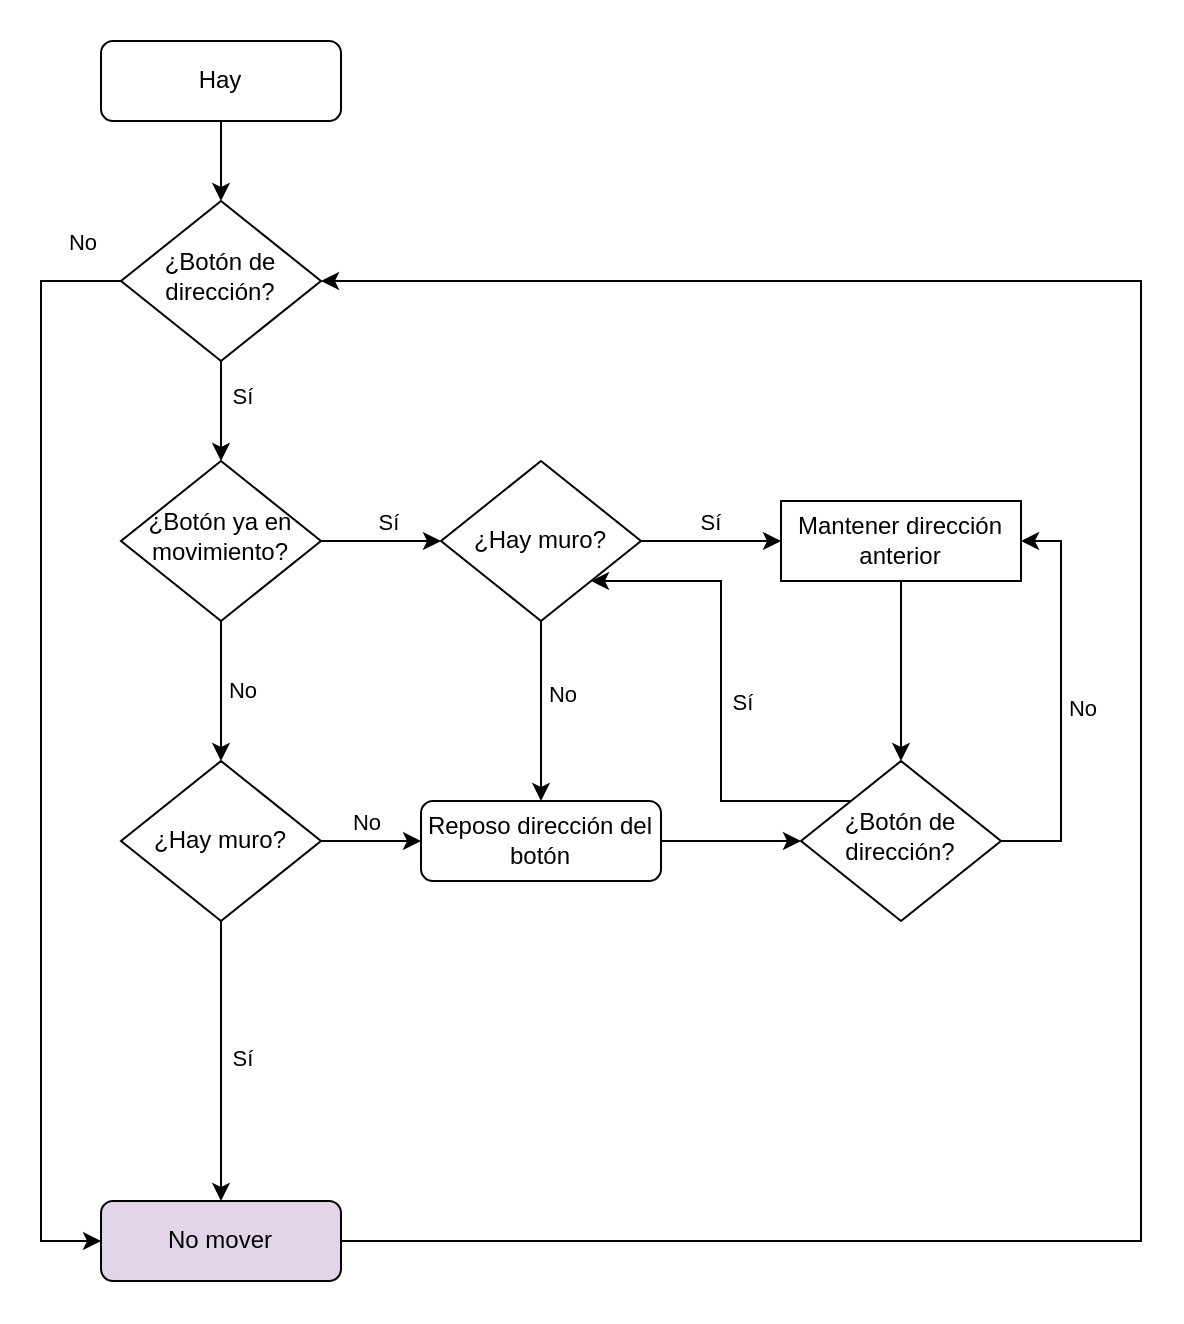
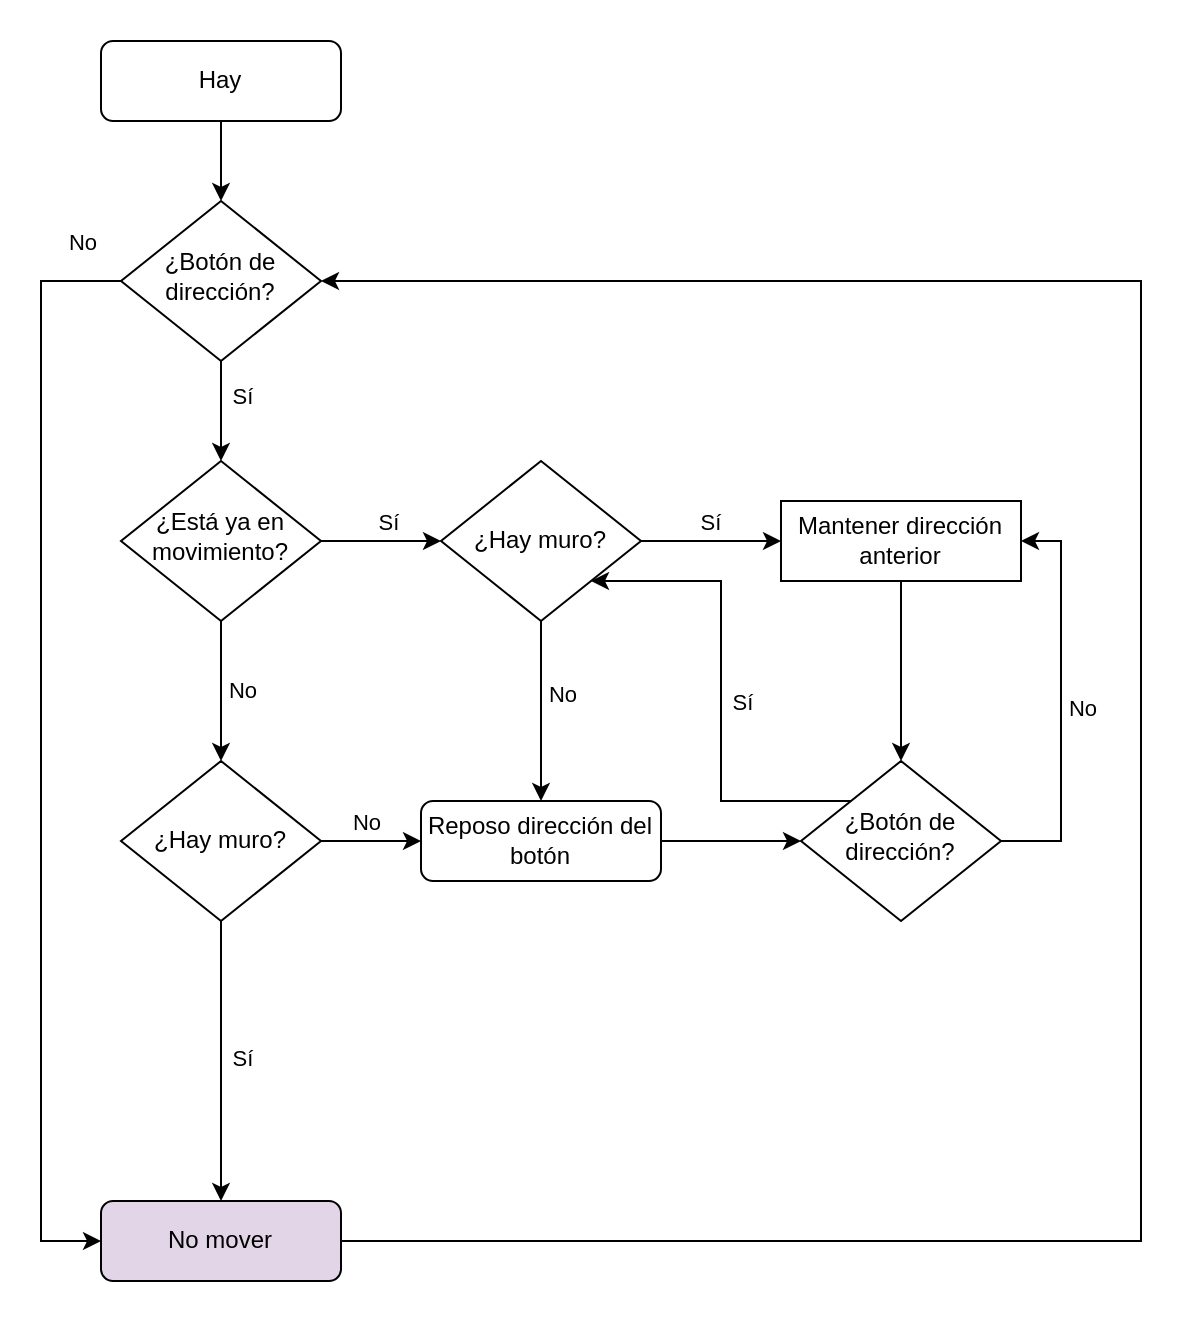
(221, 537) -> (221, 537)
